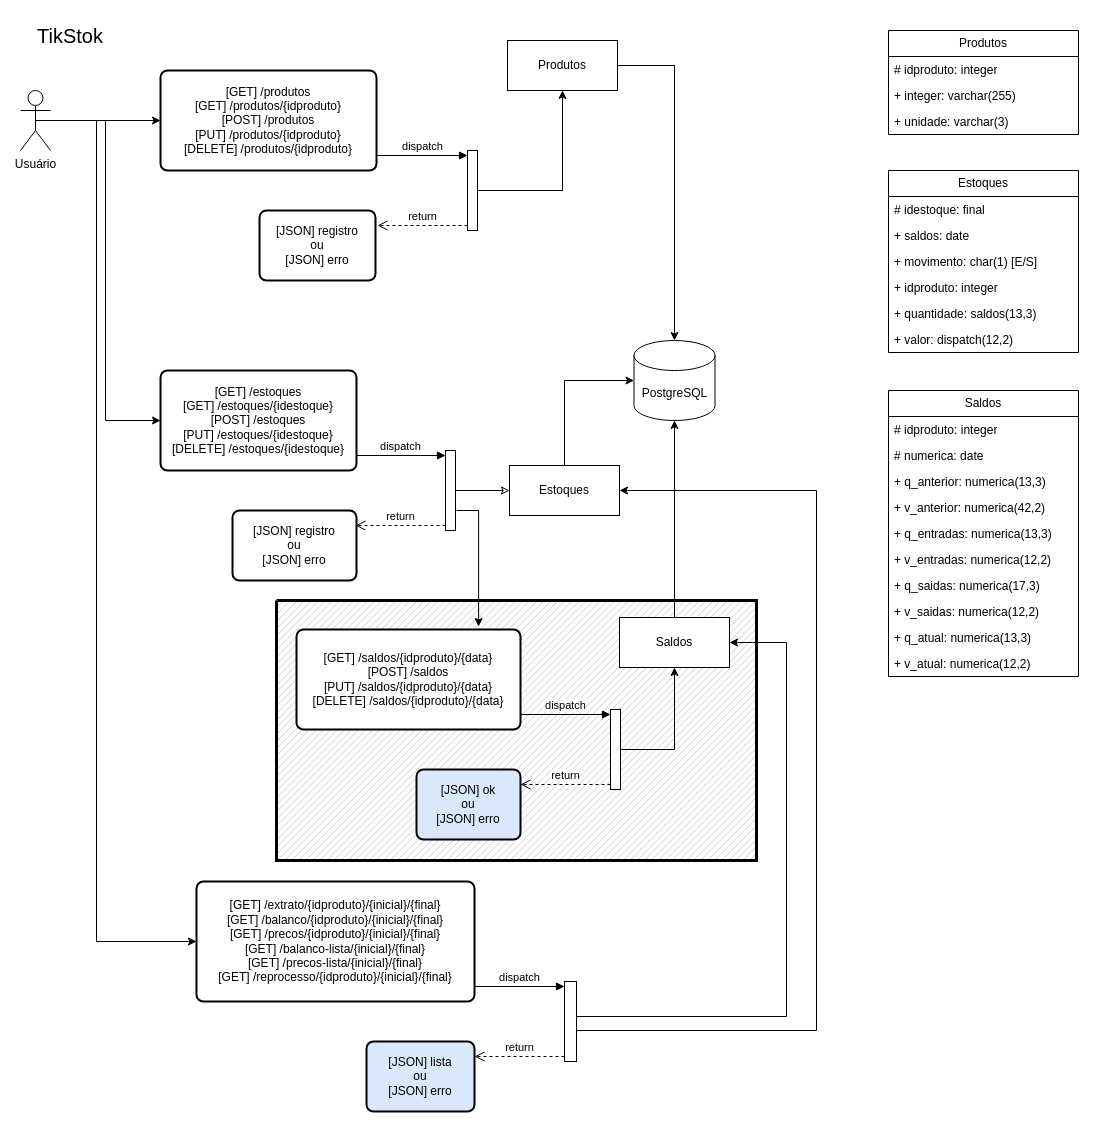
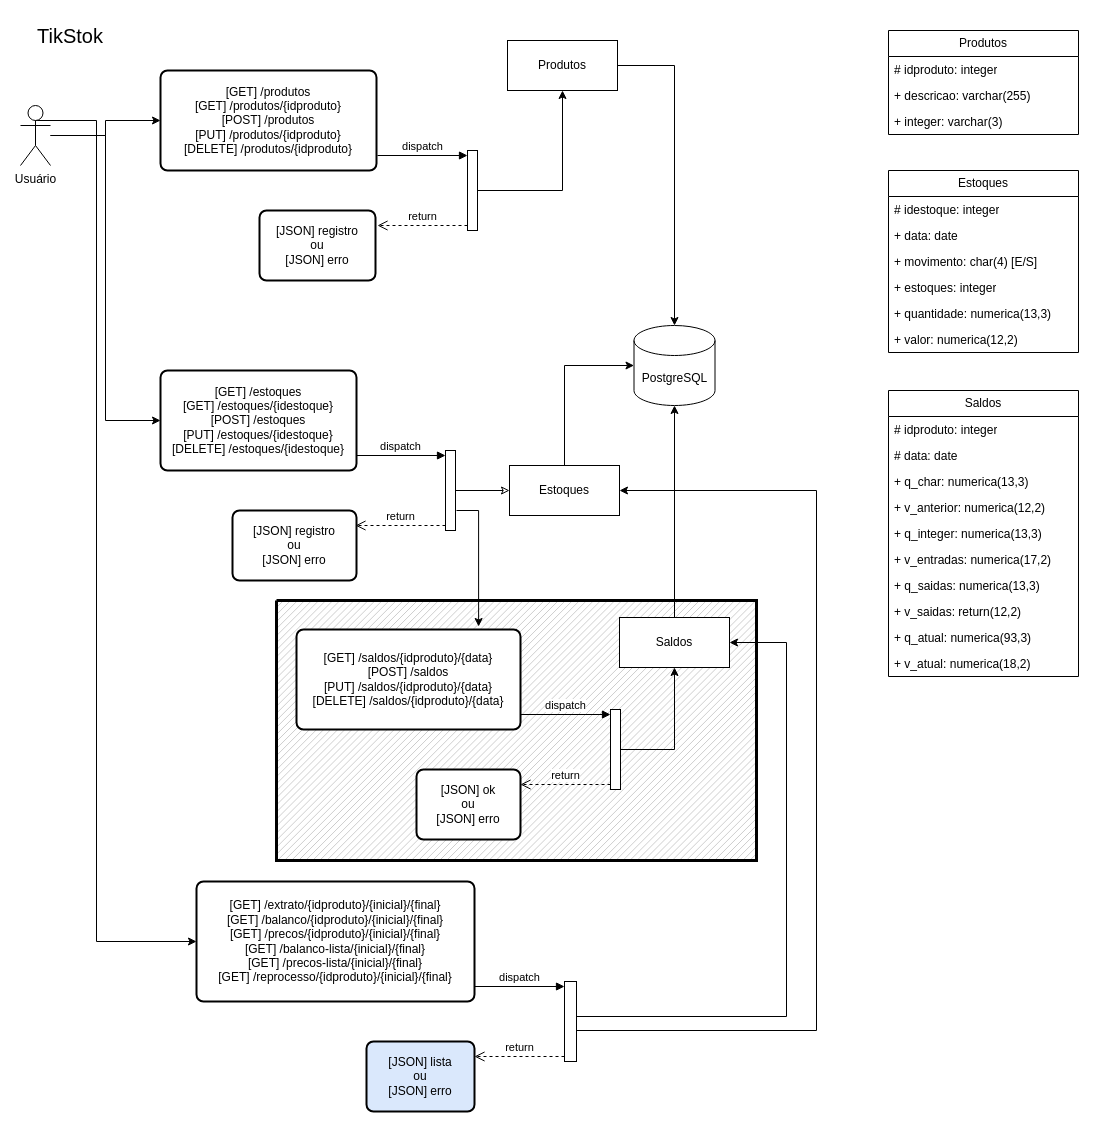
(966, 97) -> (972, 97)
(36, 121) -> (36, 136)
(959, 123) -> (959, 123)
(946, 211) -> (954, 211)
(935, 237) -> (930, 237)
(974, 263) -> (974, 263)
(954, 289) -> (952, 289)
(973, 315) -> (979, 315)
(962, 341) -> (962, 341)
(675, 381) -> (675, 366)
(942, 457) -> (930, 457)
(979, 483) -> (967, 483)
(979, 509) -> (979, 509)
(981, 535) -> (976, 535)
(981, 561) -> (981, 561)
(973, 587) -> (973, 587)
(973, 613) -> (967, 613)
(969, 639) -> (969, 639)
(969, 665) -> (969, 665)
(469, 805) -> (469, 805)
